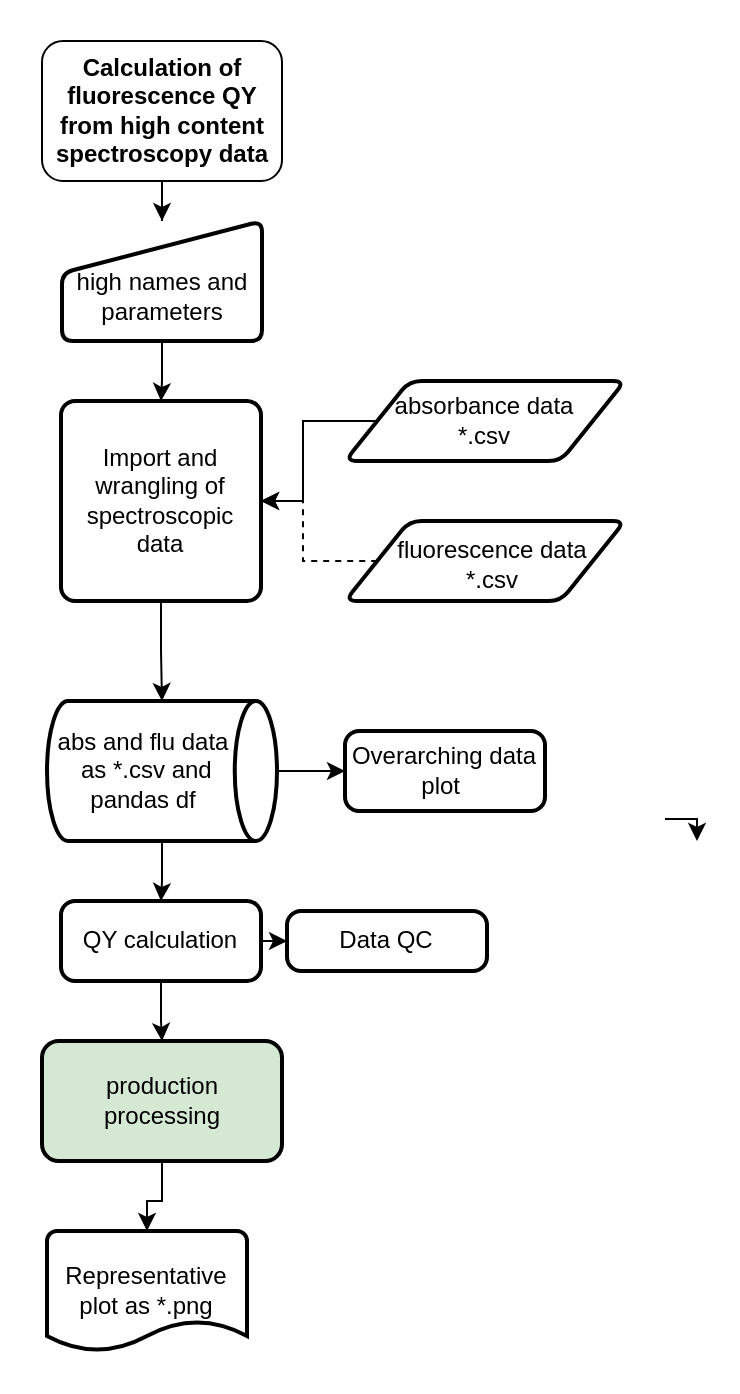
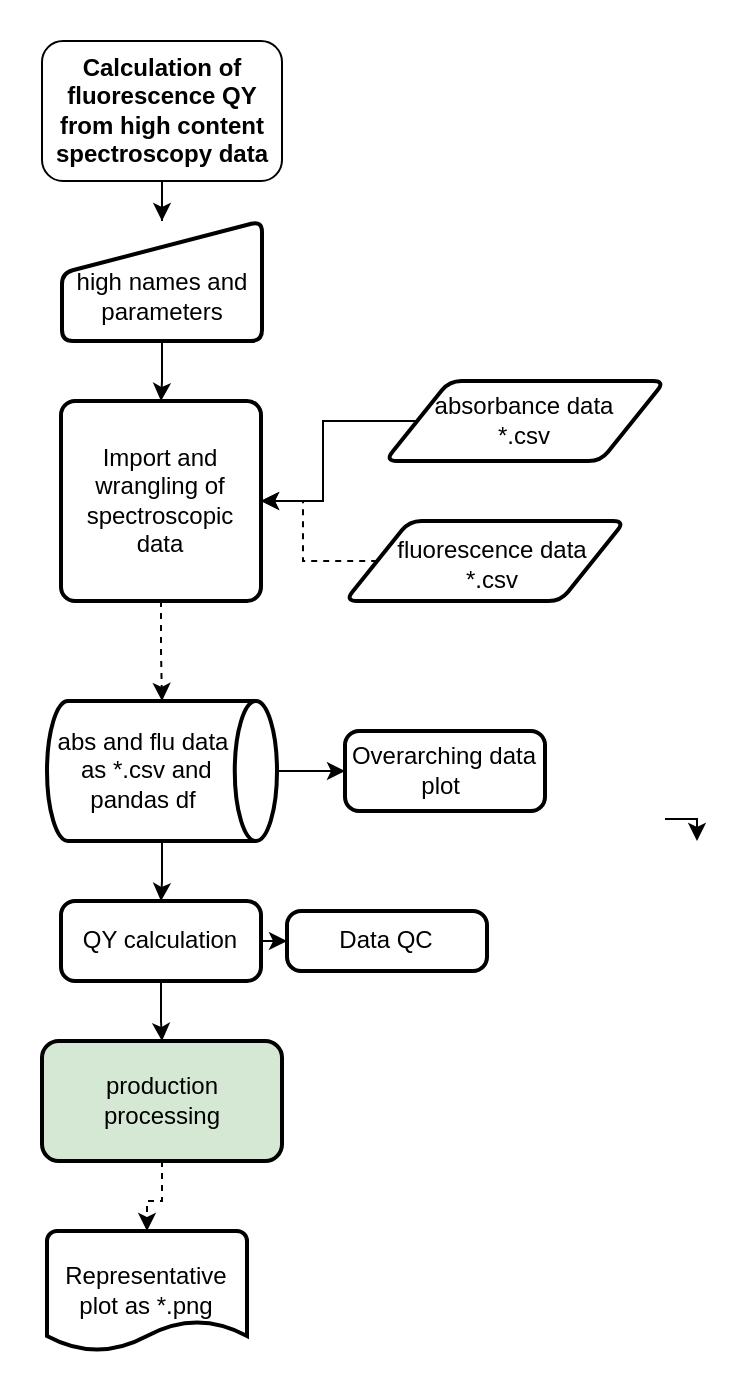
(485, 421) -> (525, 421)
(161, 645) -> (161, 645)
(162, 1198) -> (162, 1198)
